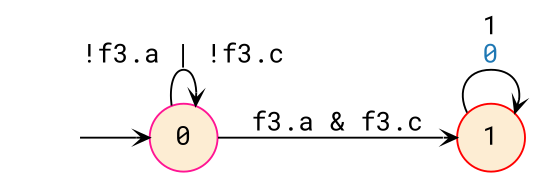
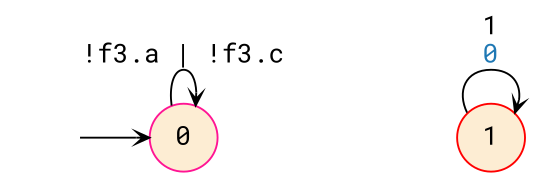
(330, 138) -> none
